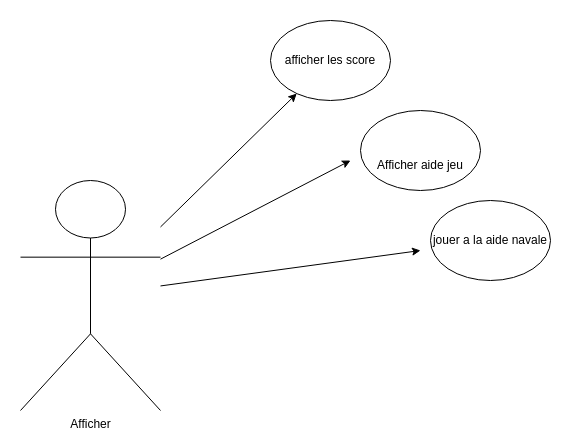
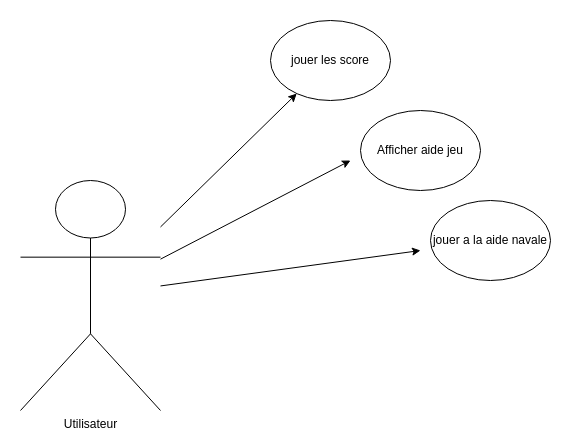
(331, 61) -> (331, 61)
(421, 166) -> (421, 151)
(91, 425) -> (91, 425)
